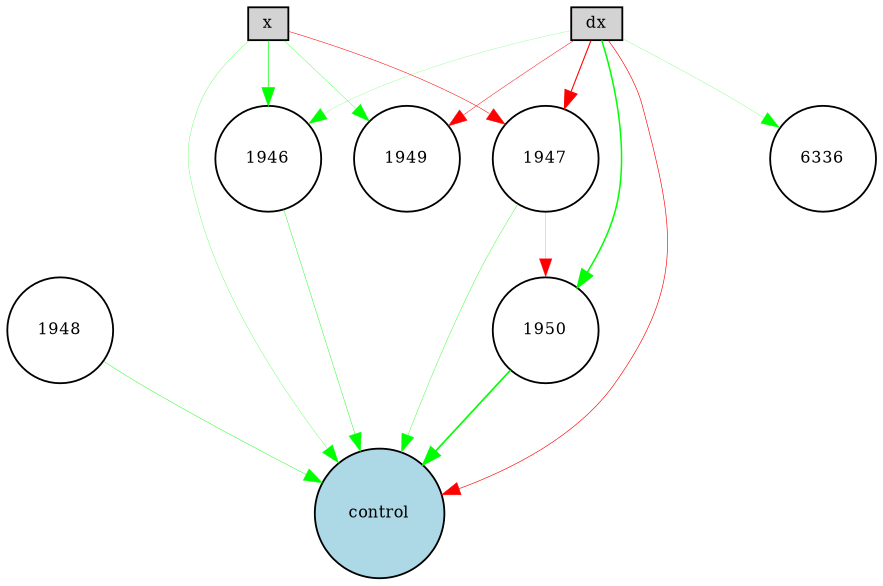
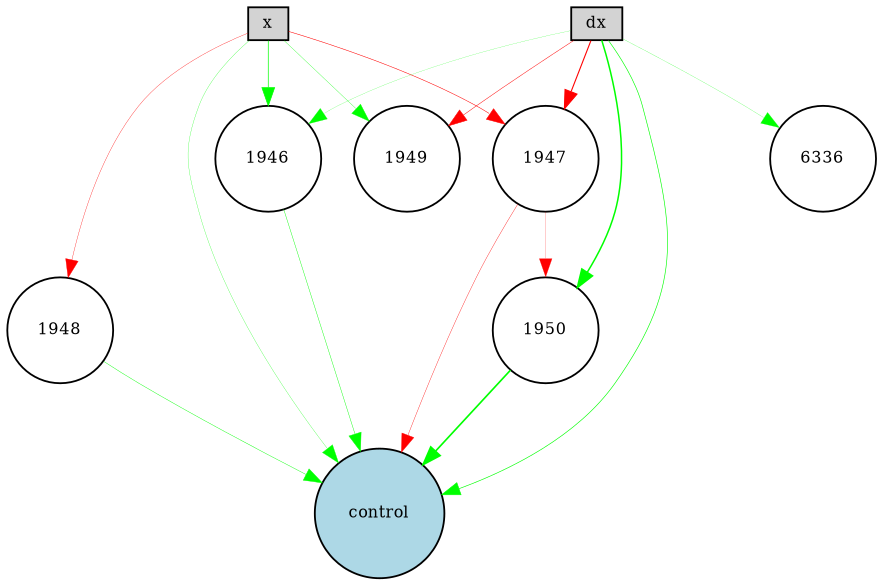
none -> (128, 121)
(656, 306) -> (656, 306)
(457, 317) -> (457, 317)
